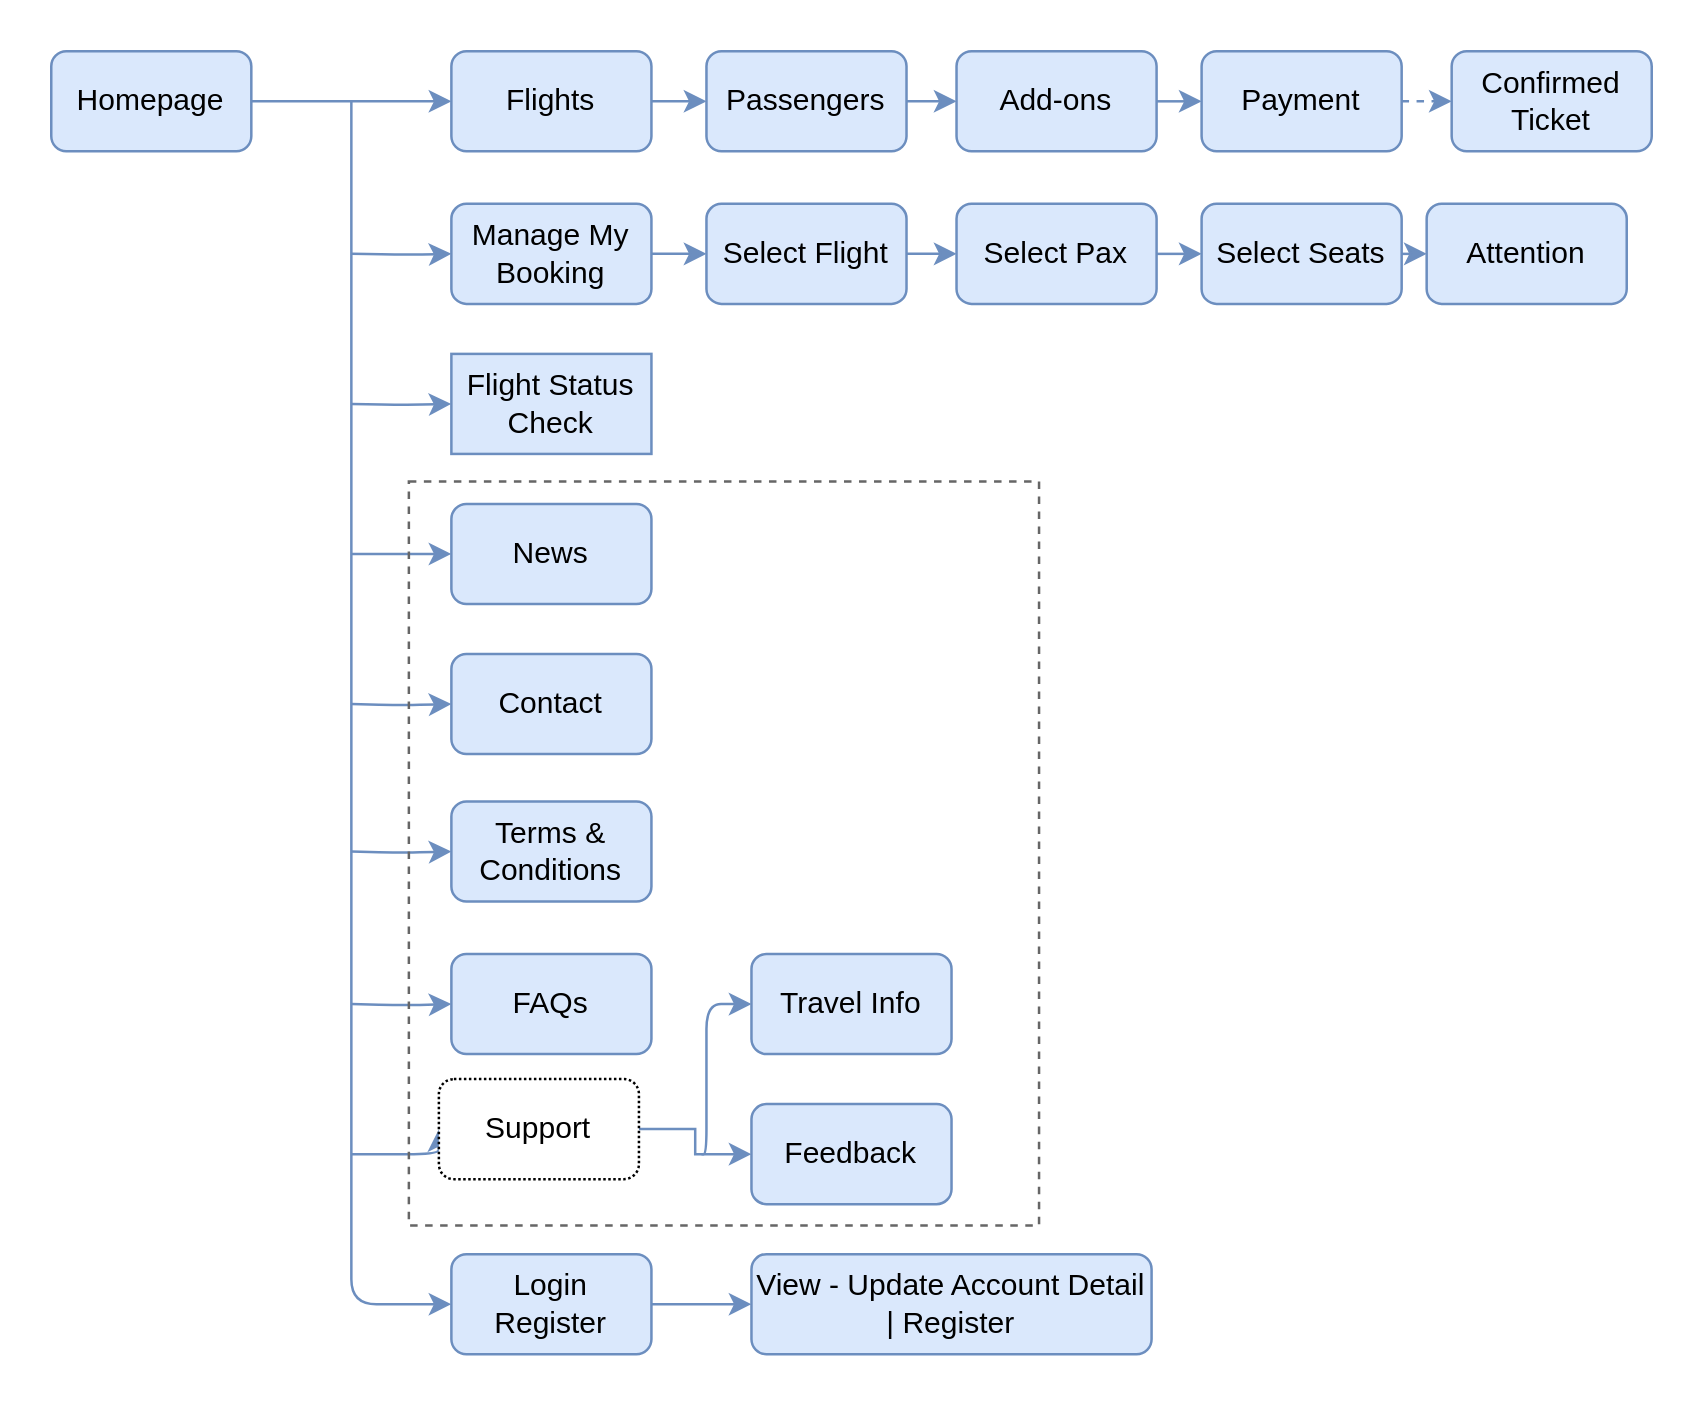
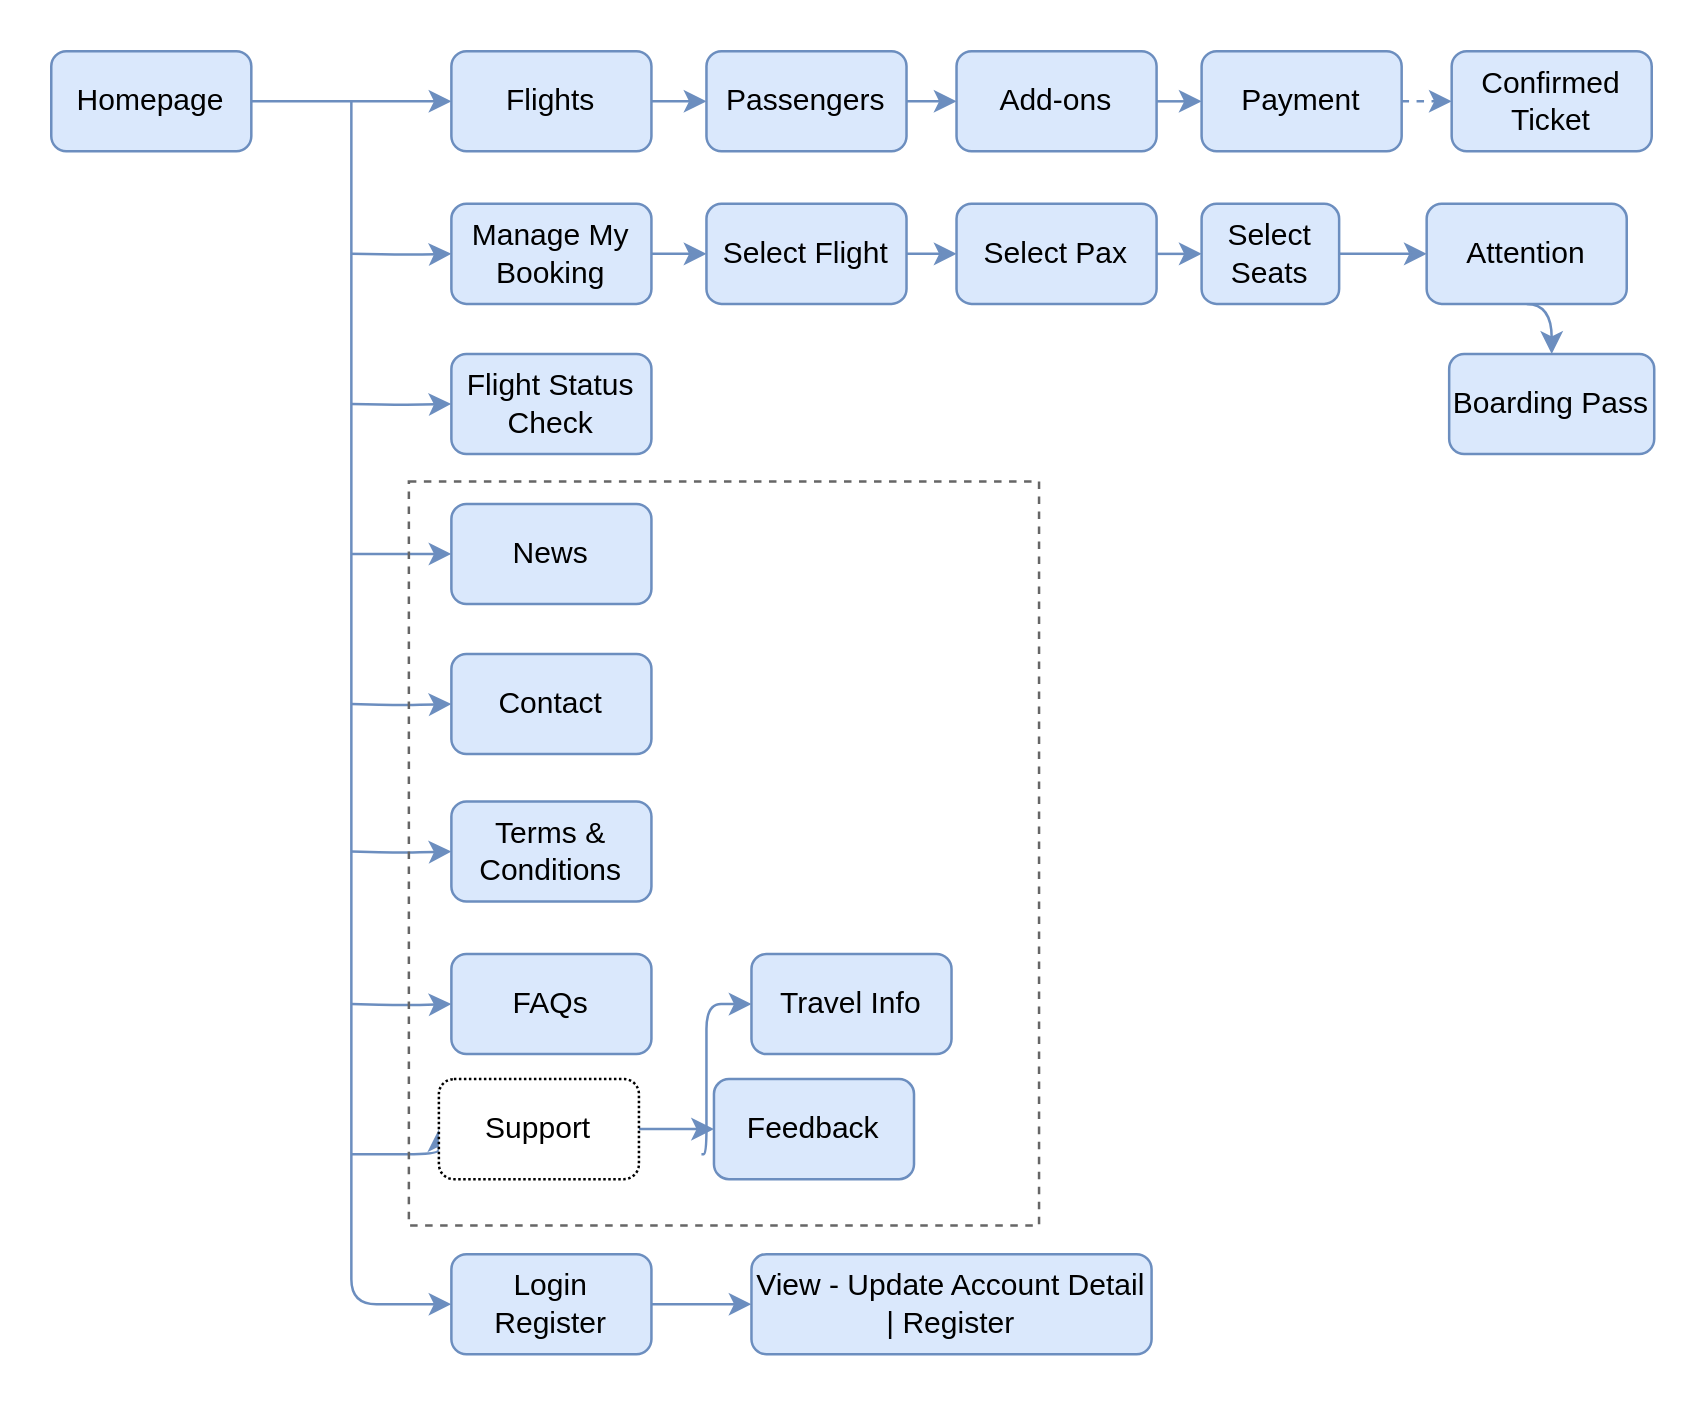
(1301, 254) -> (1270, 254)
none -> (1547, 315)
(551, 404) -> (551, 404)
none -> (1551, 404)
(851, 1154) -> (814, 1129)
